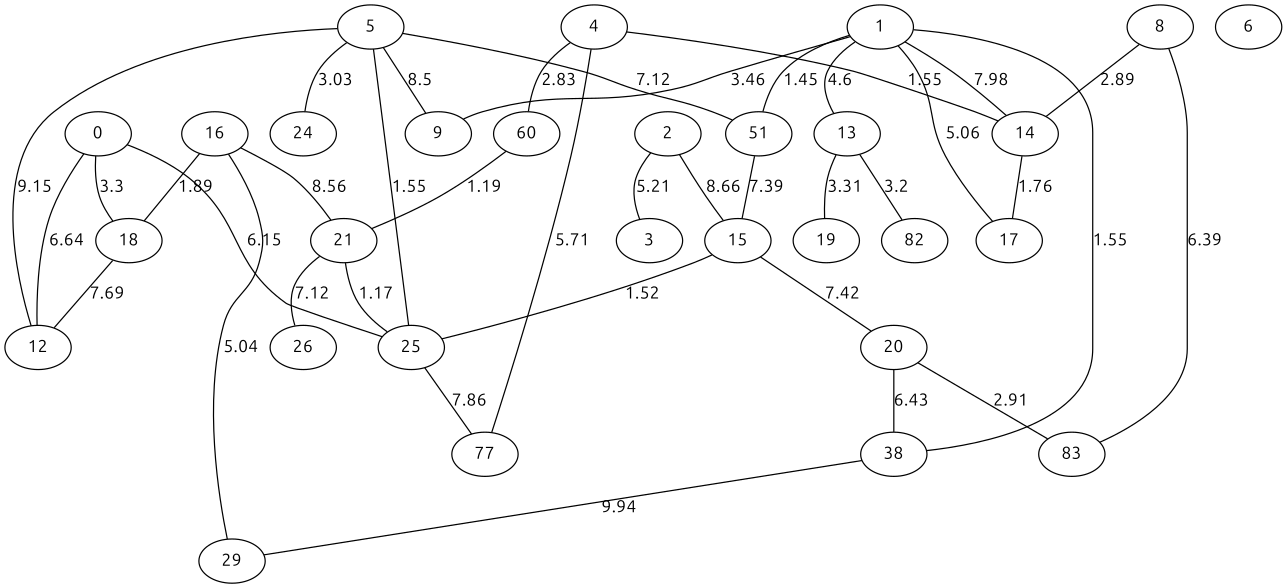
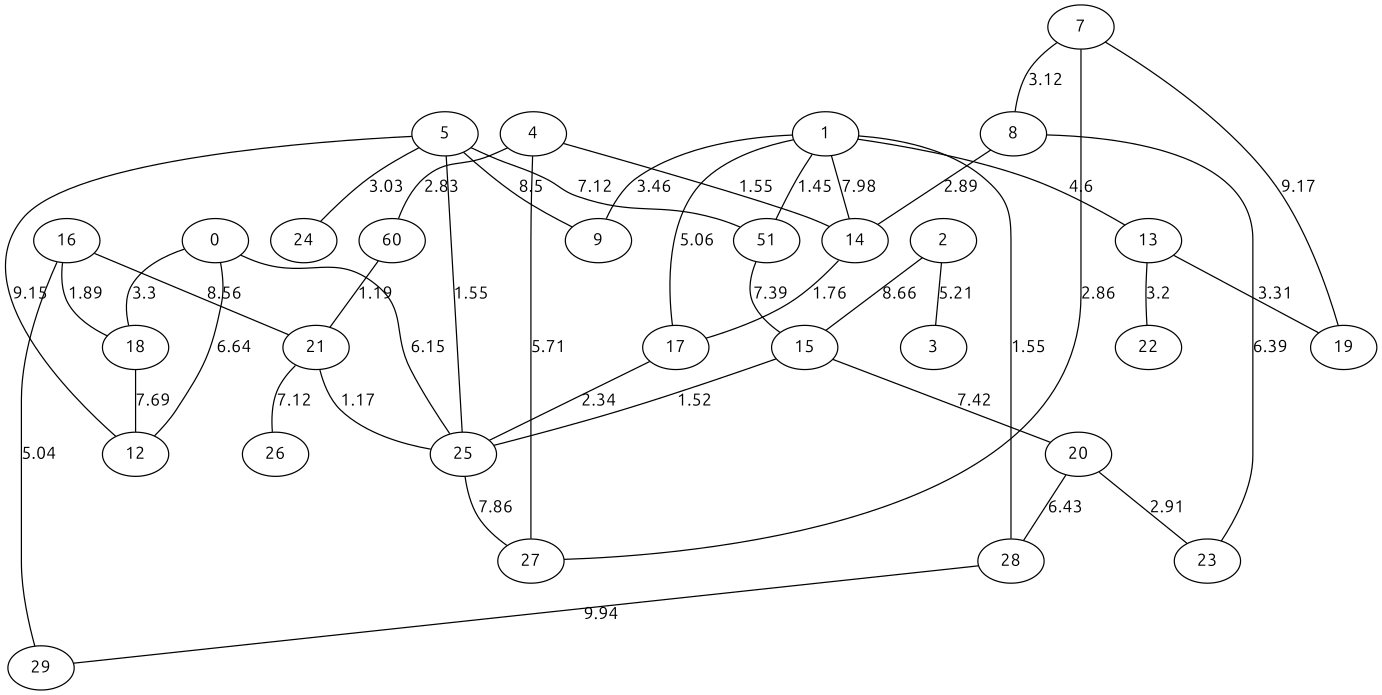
none -> (1081, 27)
(1249, 27) -> none
(915, 241) -> (1149, 347)
none -> (570, 401)
(485, 454) -> (531, 561)
(894, 454) -> (1011, 561)
(1072, 454) -> (1207, 561)
